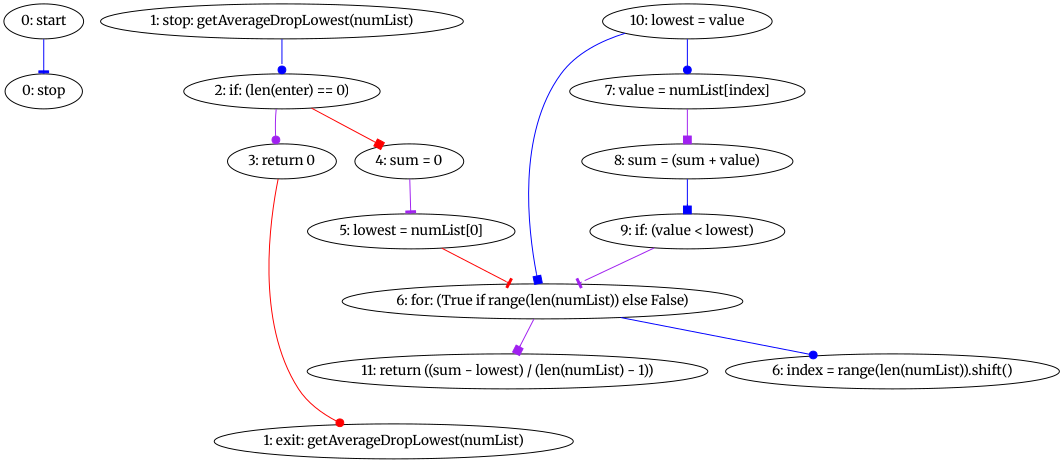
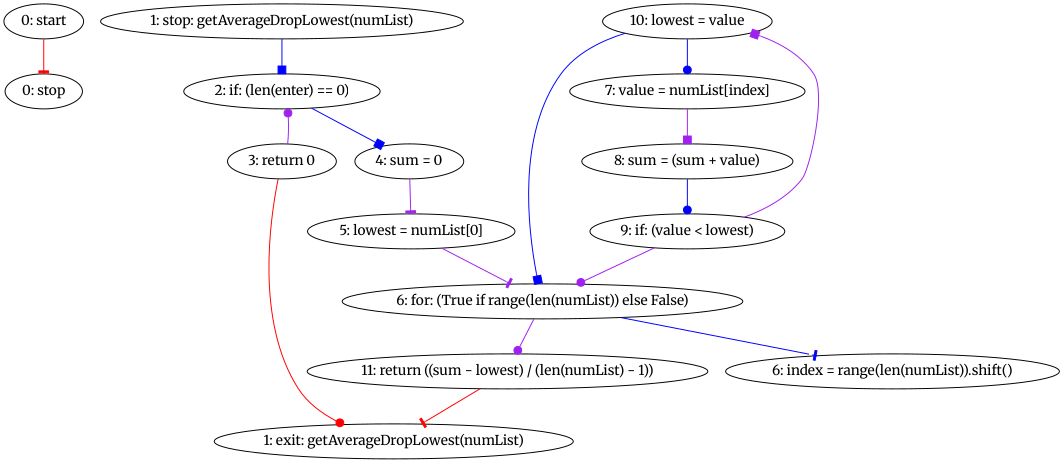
(282, 52) -> (282, 52)
(44, 54) -> (44, 54)
(275, 123) -> (288, 130)
(343, 125) -> (343, 125)
none -> (816, 129)
(687, 193) -> (687, 193)
(619, 264) -> (619, 264)
(474, 265) -> (474, 265)
(527, 333) -> (527, 333)
(715, 336) -> (715, 336)
none -> (453, 405)
